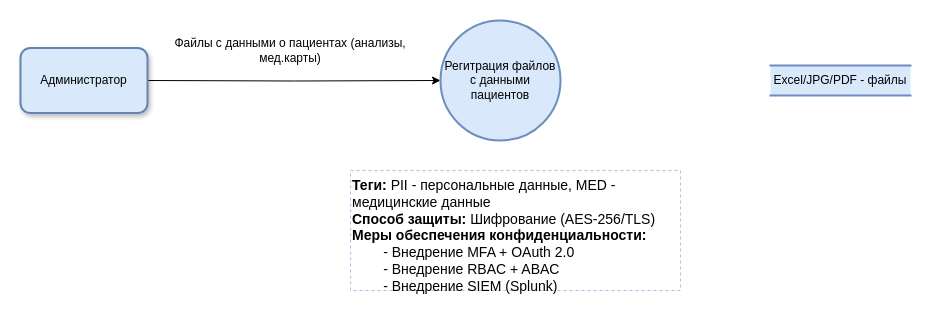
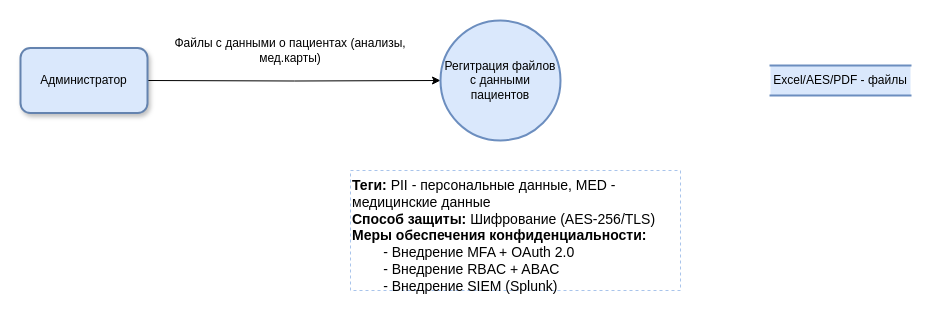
(841, 81) -> (841, 81)
